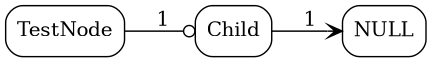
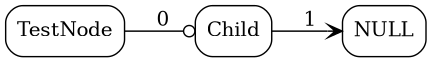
(160, 21) -> (160, 21)
